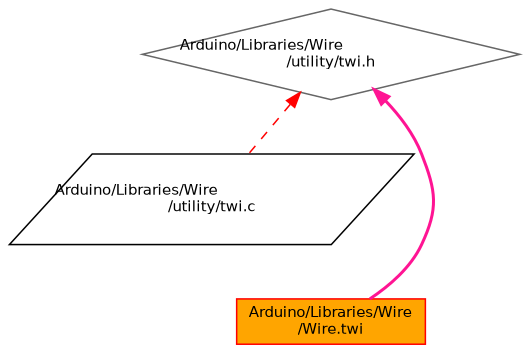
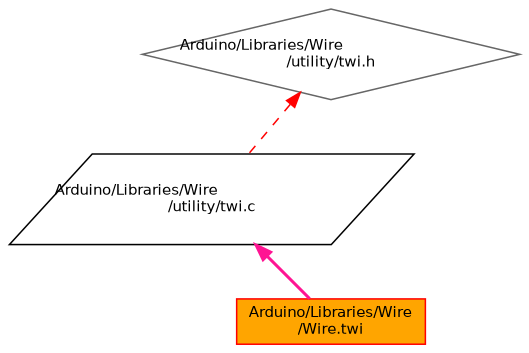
(433, 205) -> (288, 277)
